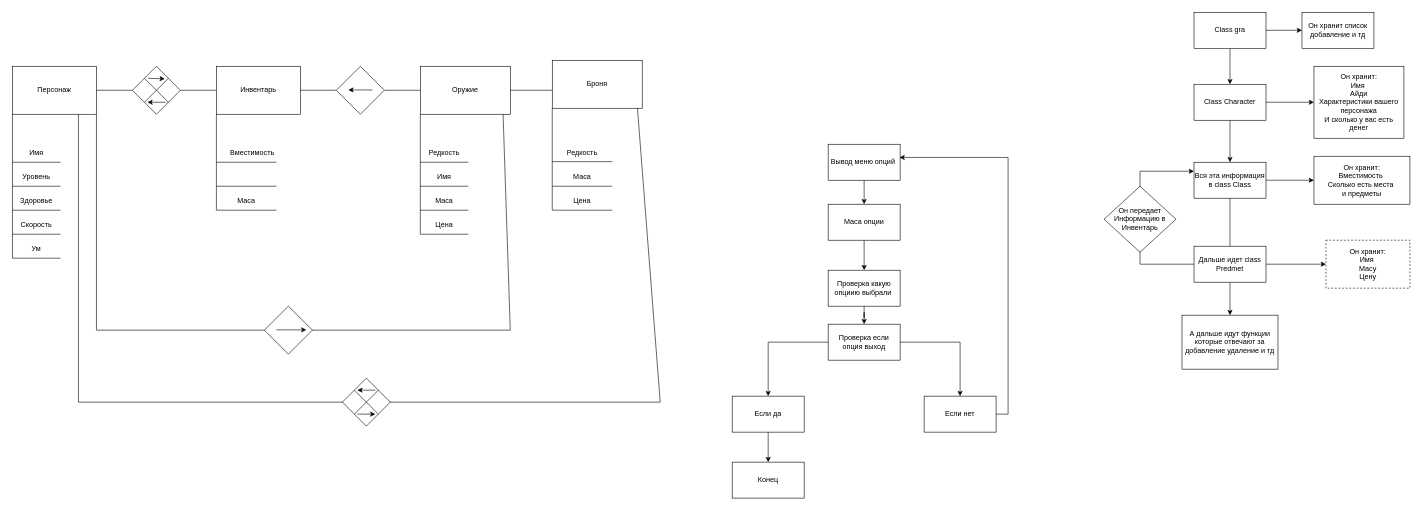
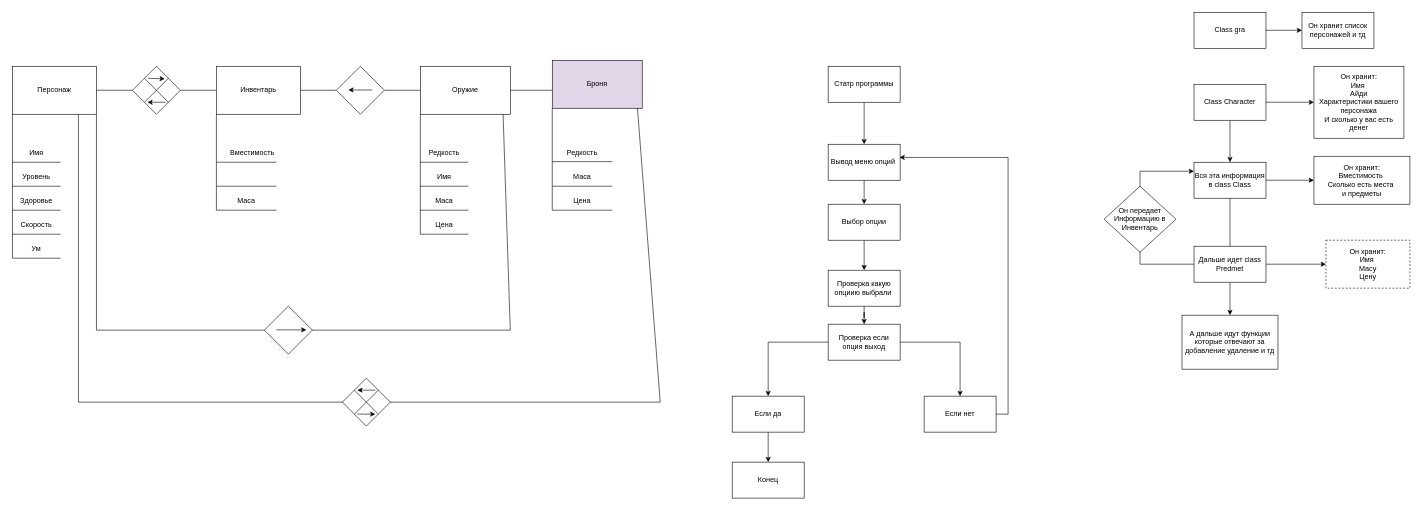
(1338, 30) -> (1338, 30)
(1230, 78) -> none
(597, 84) -> (597, 84)
none -> (864, 84)
none -> (864, 138)
(864, 222) -> (864, 222)
